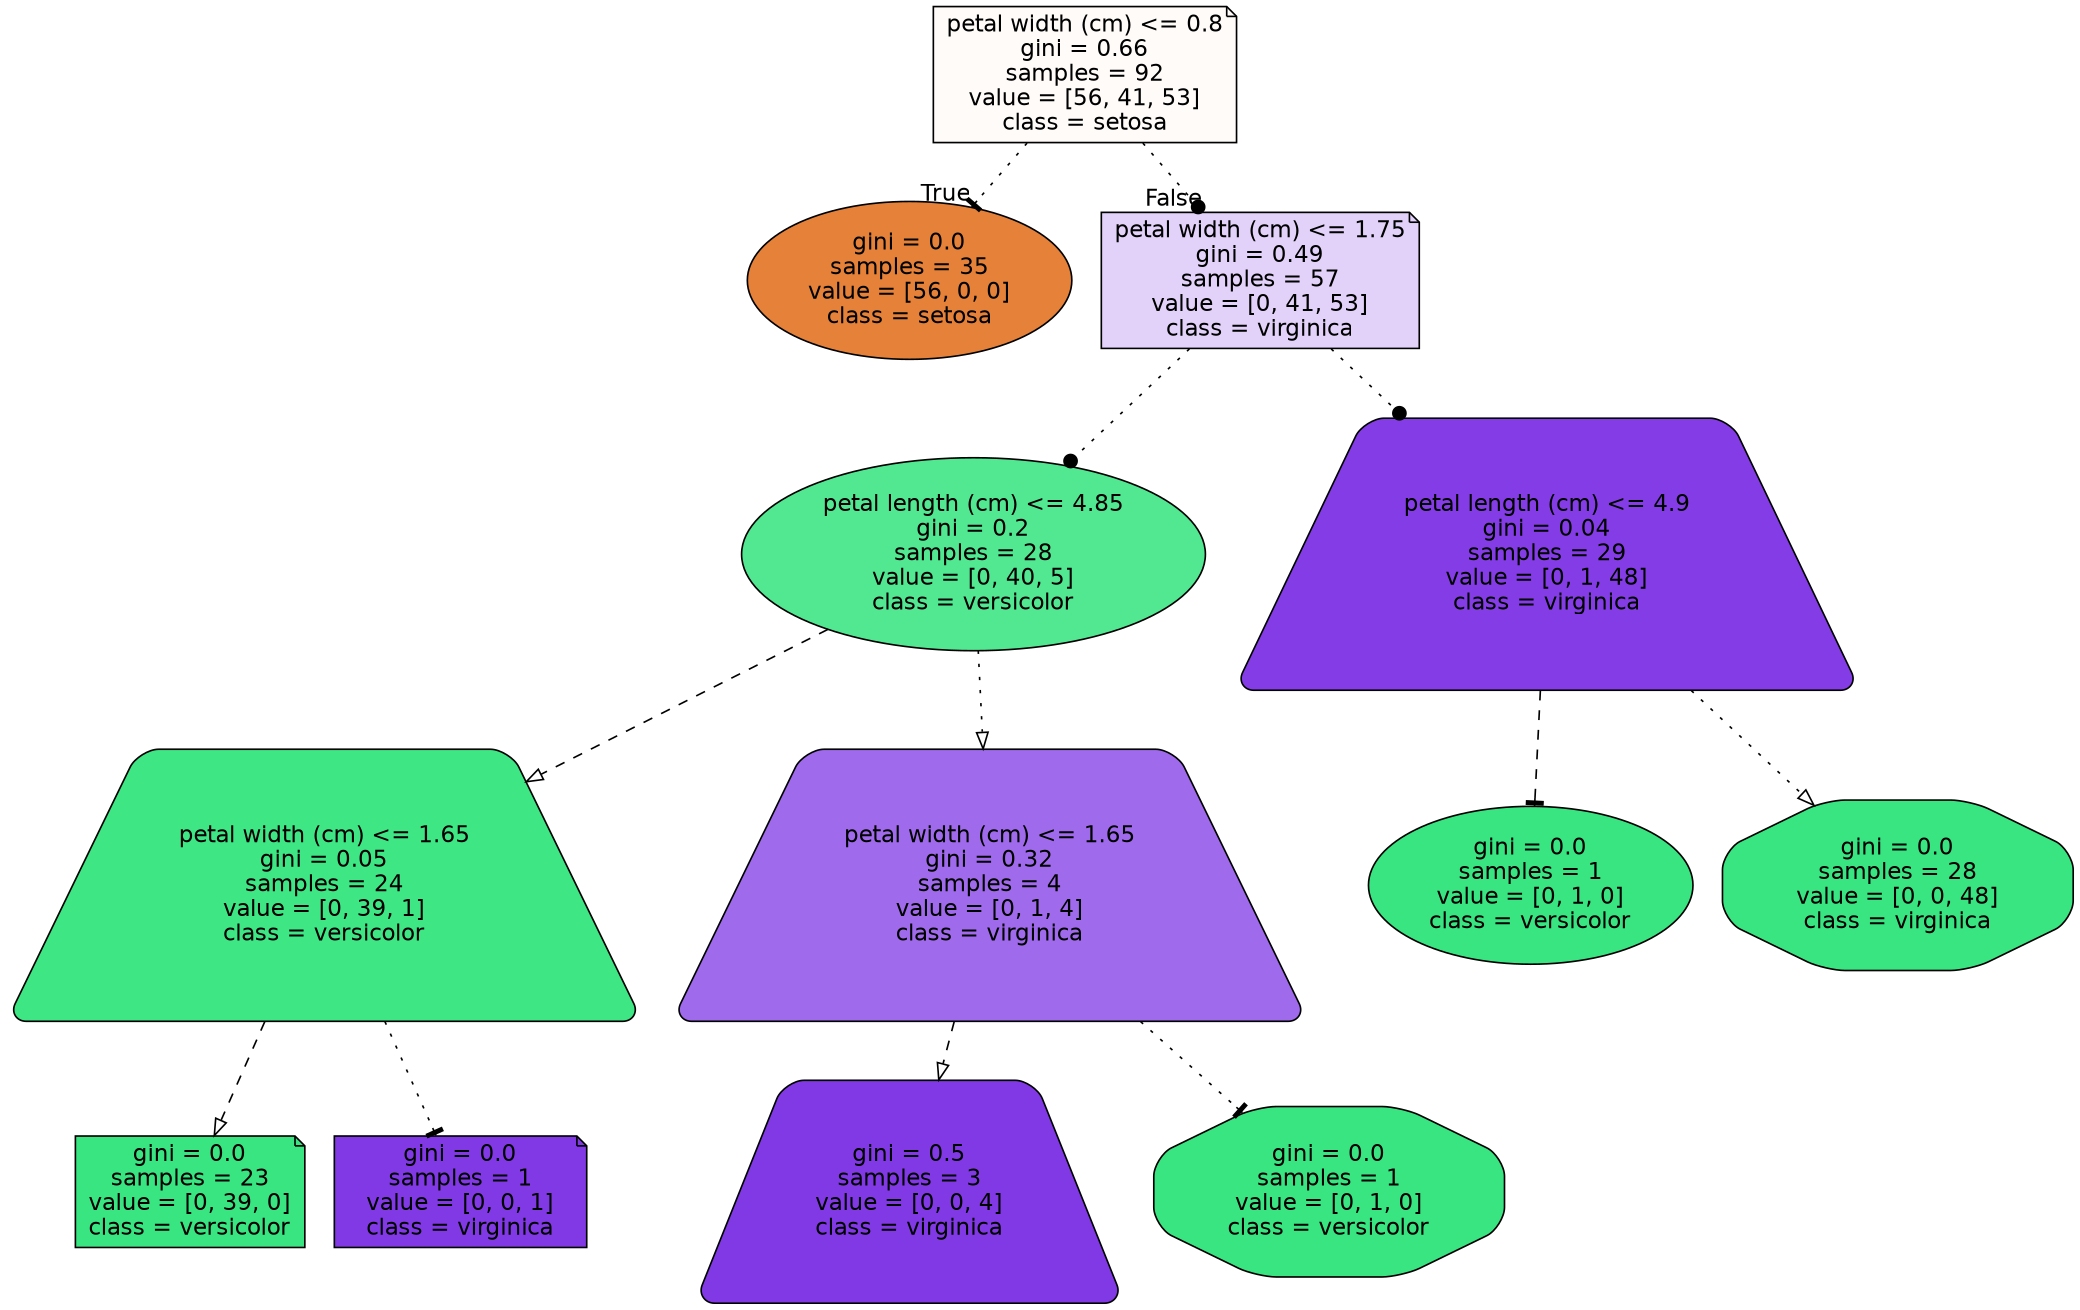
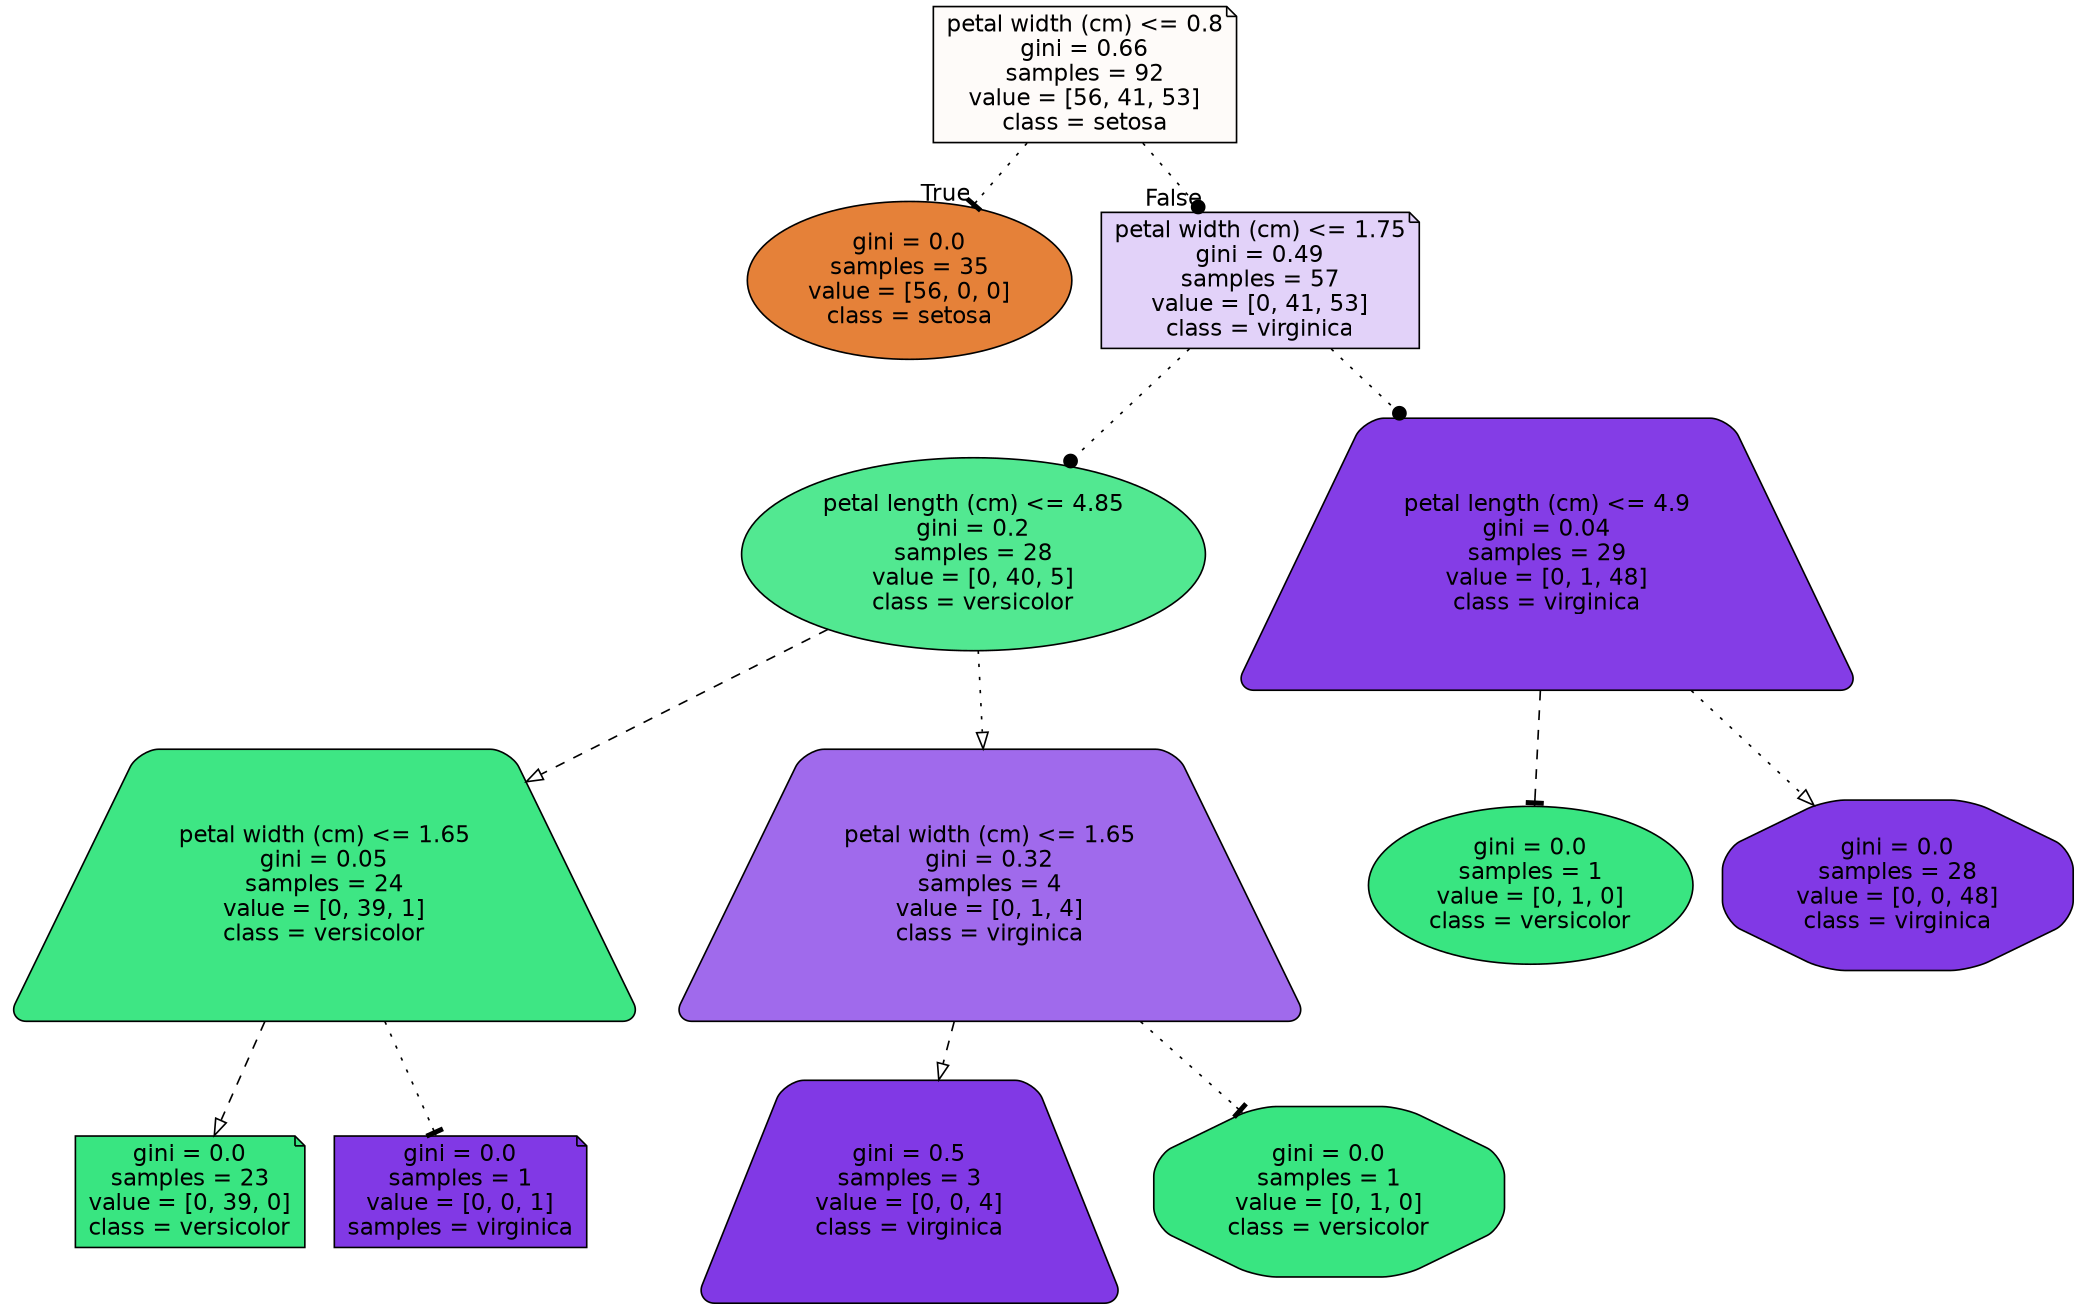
(1898, 885) -> (1898, 885)
(461, 1192) -> (461, 1192)
